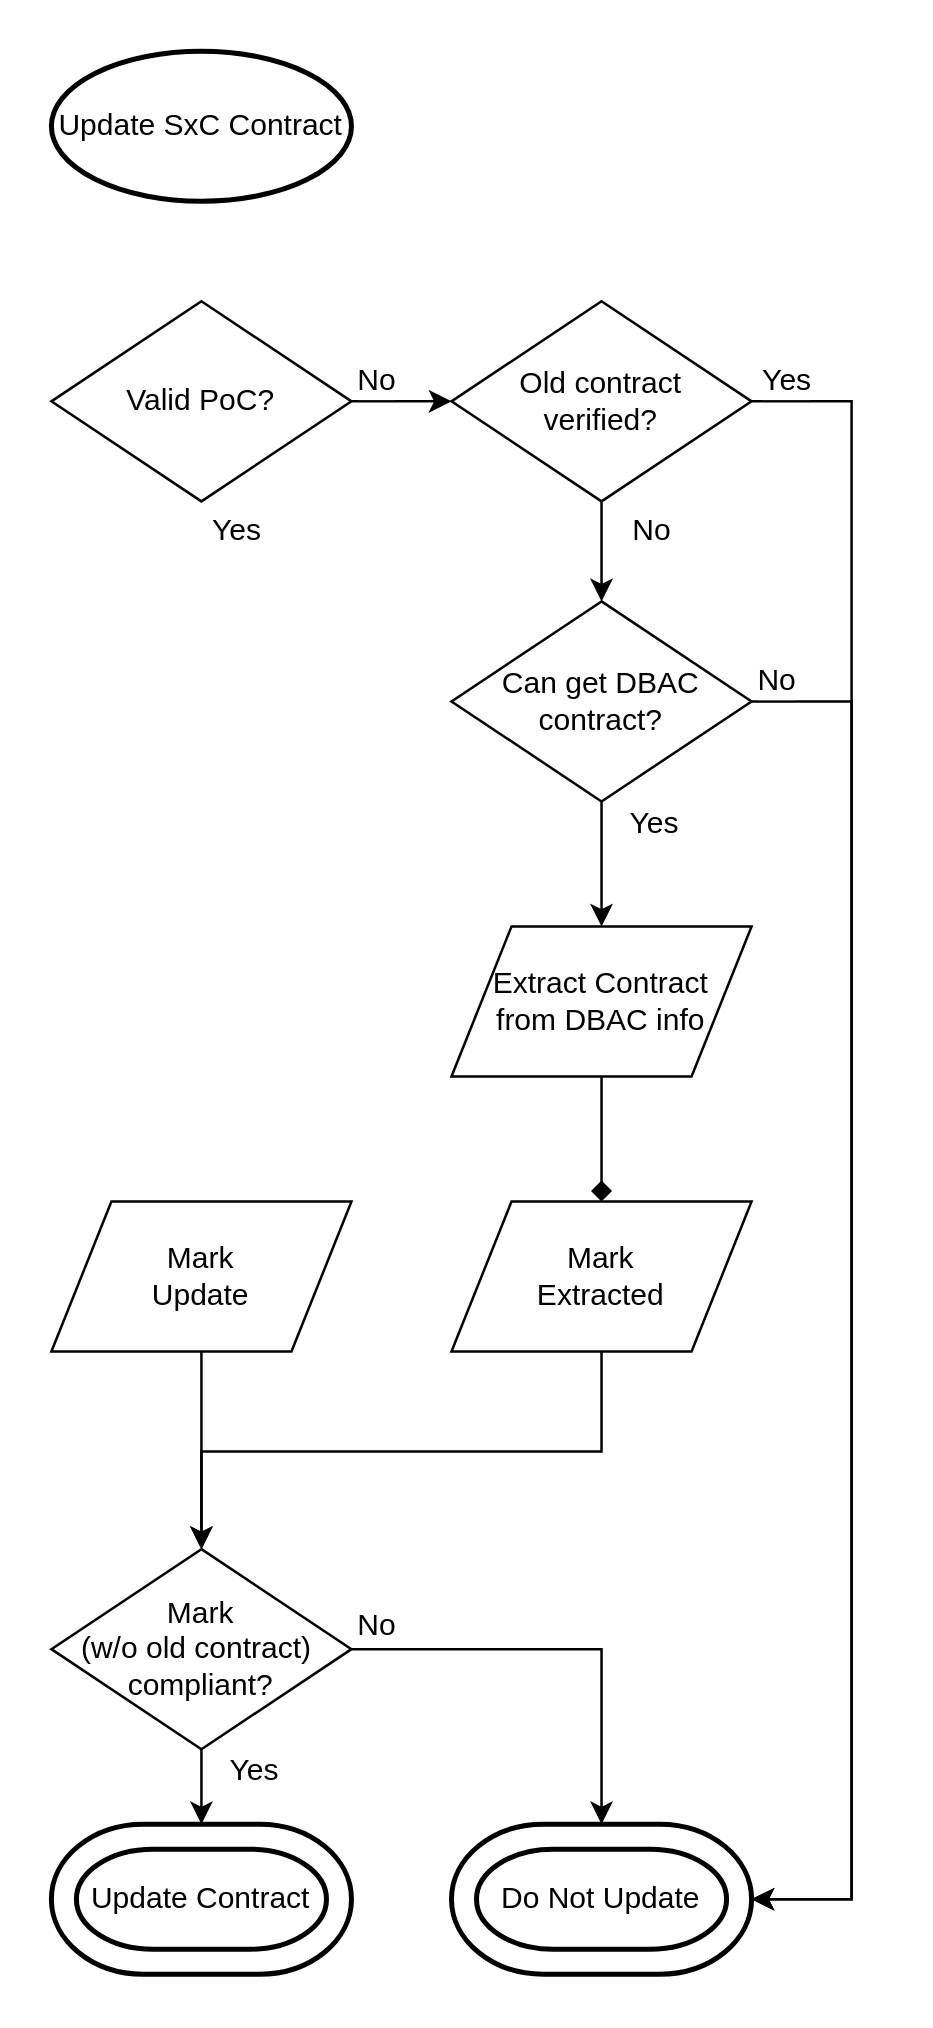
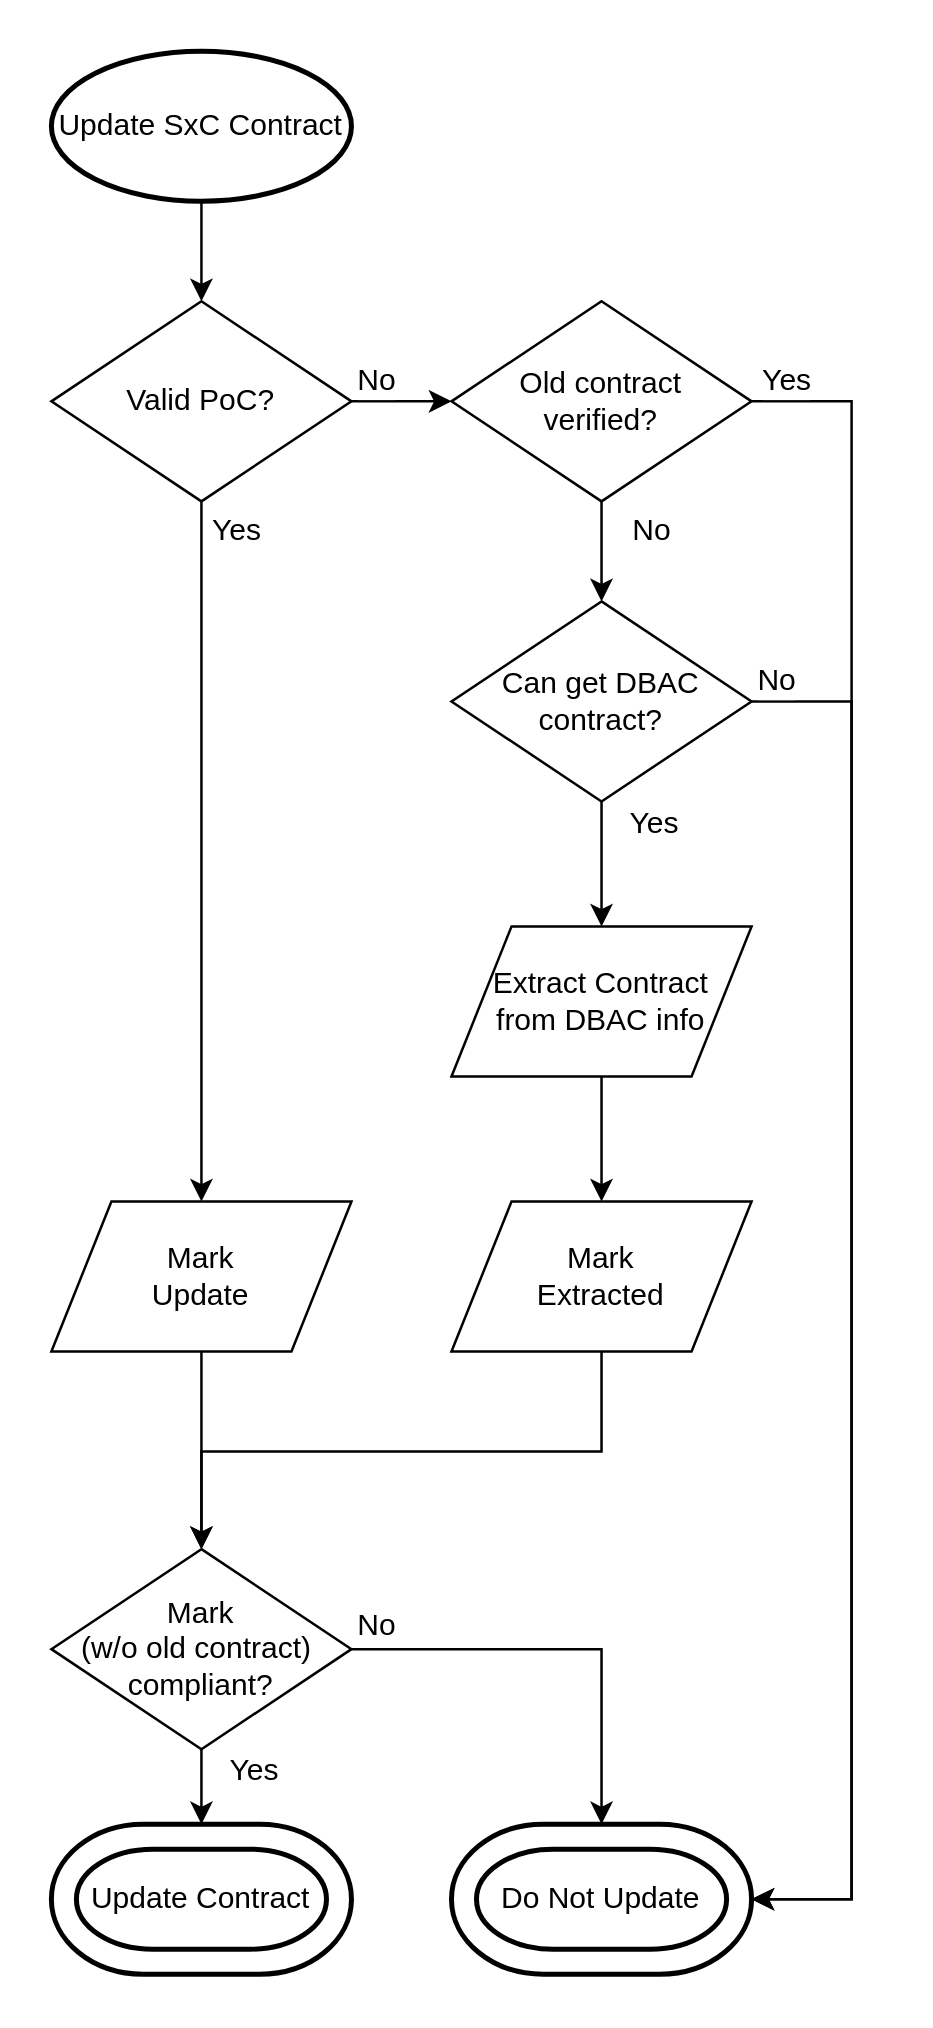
none -> (201, 243)
none -> (201, 843)
(601, 1181) -> (601, 1182)
